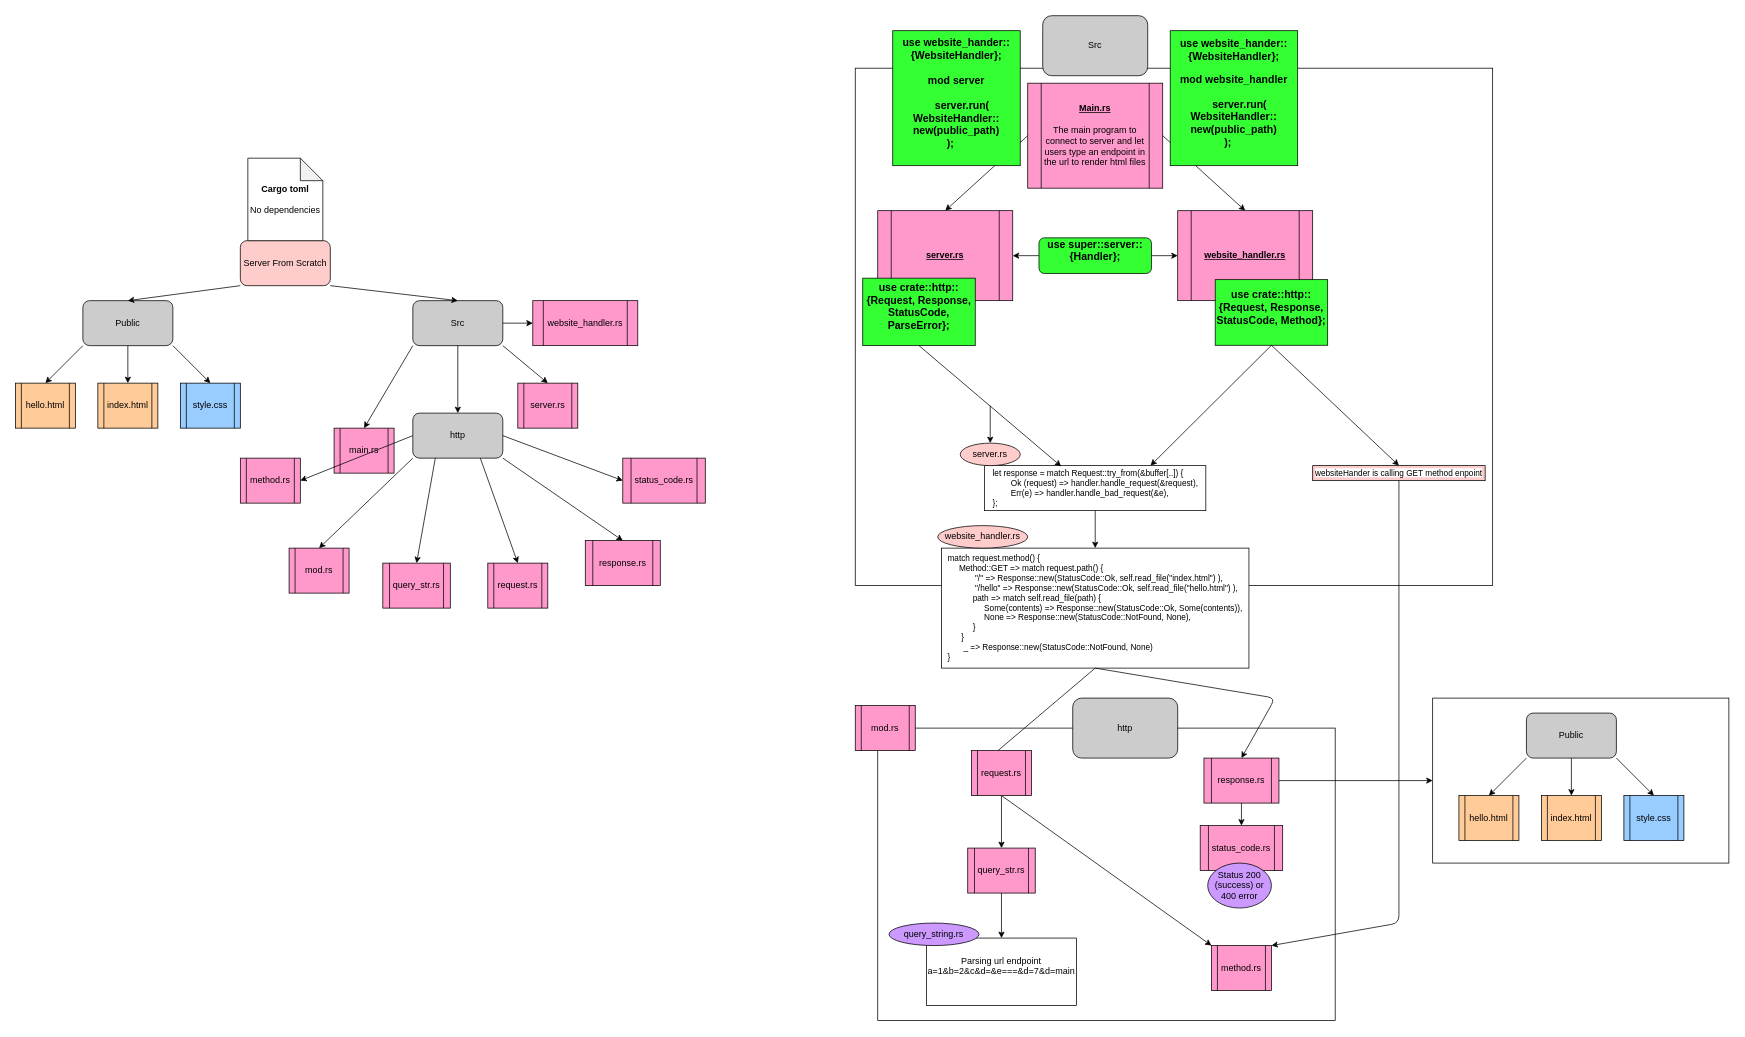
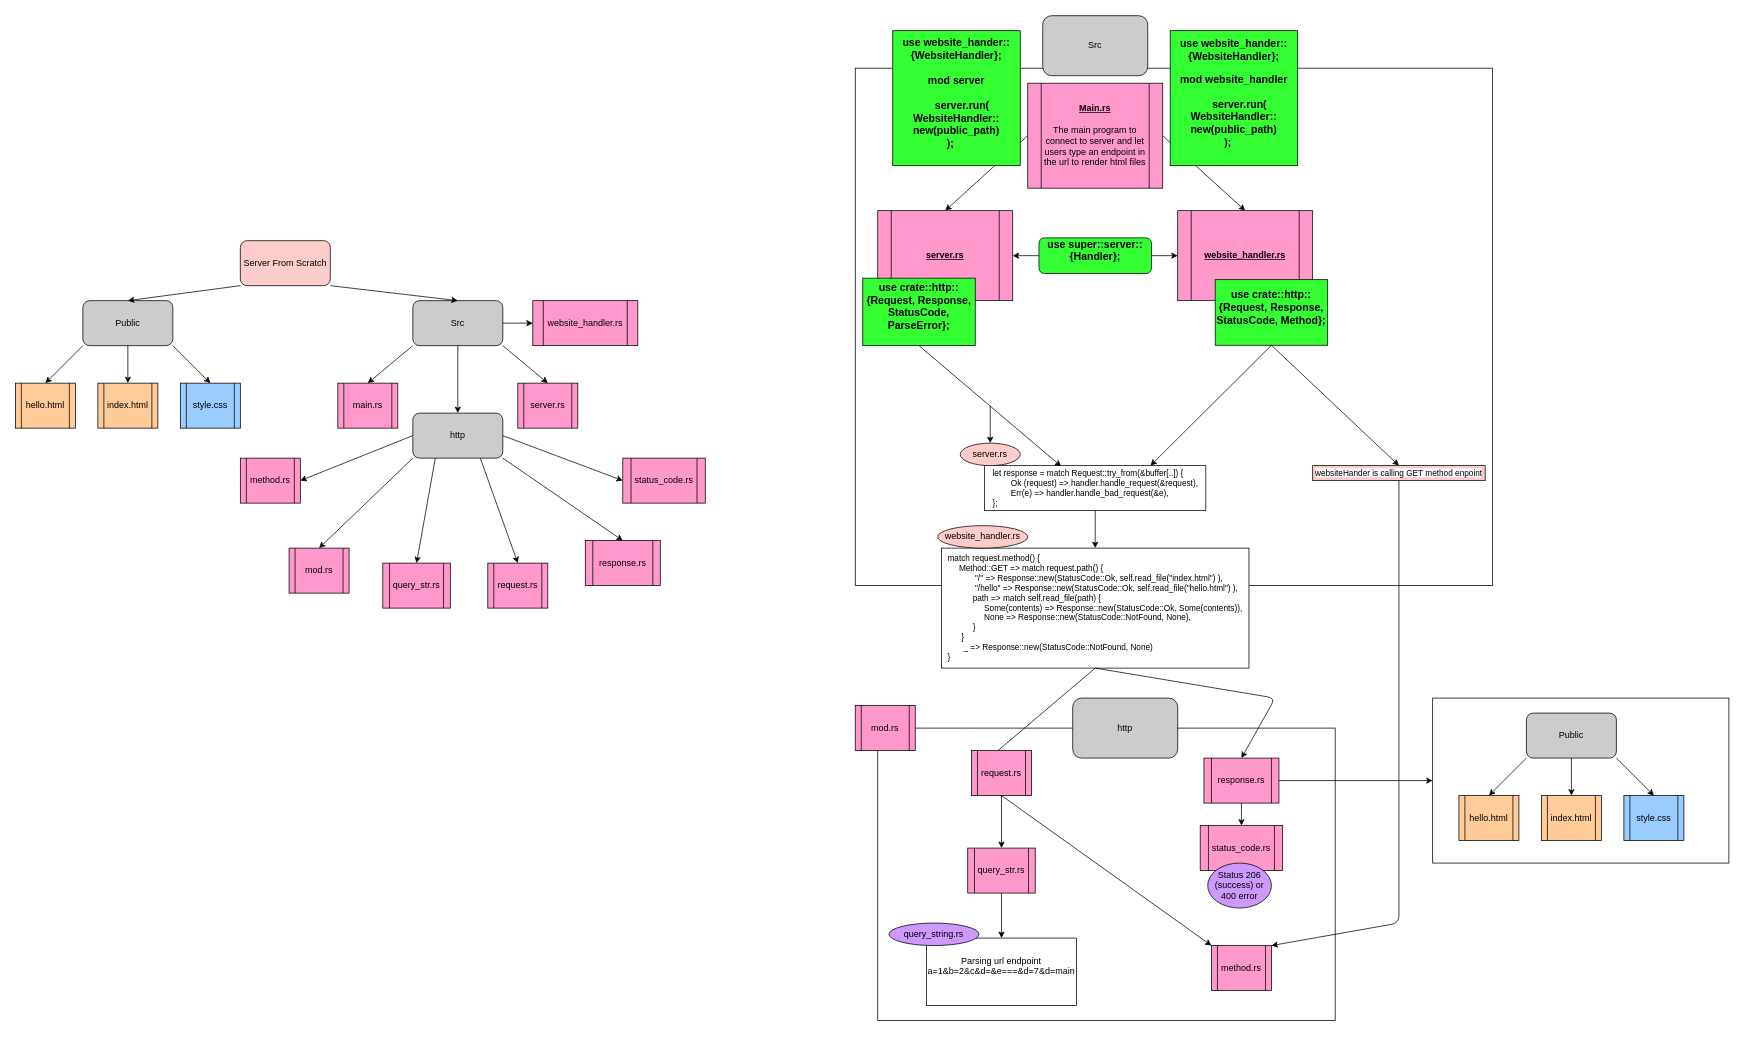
(285, 199) -> none
(364, 450) -> (368, 405)
(1240, 885) -> (1240, 885)
